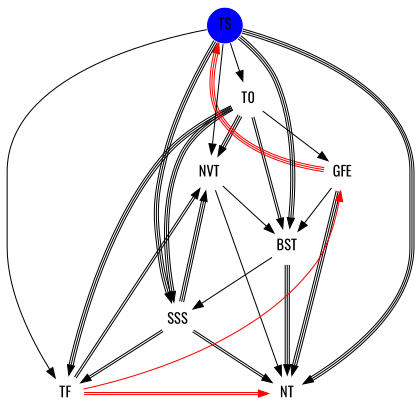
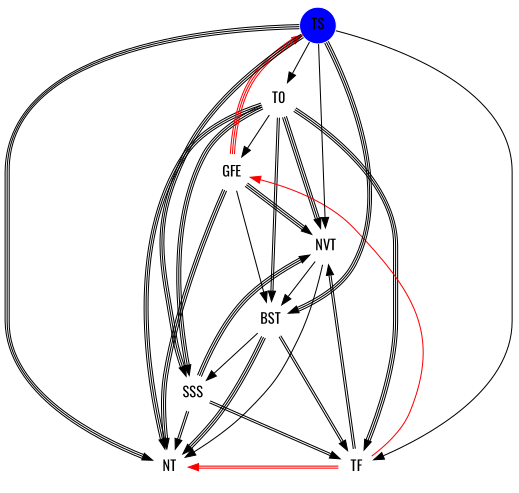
none -> (268, 201)
none -> (151, 248)
none -> (311, 389)
